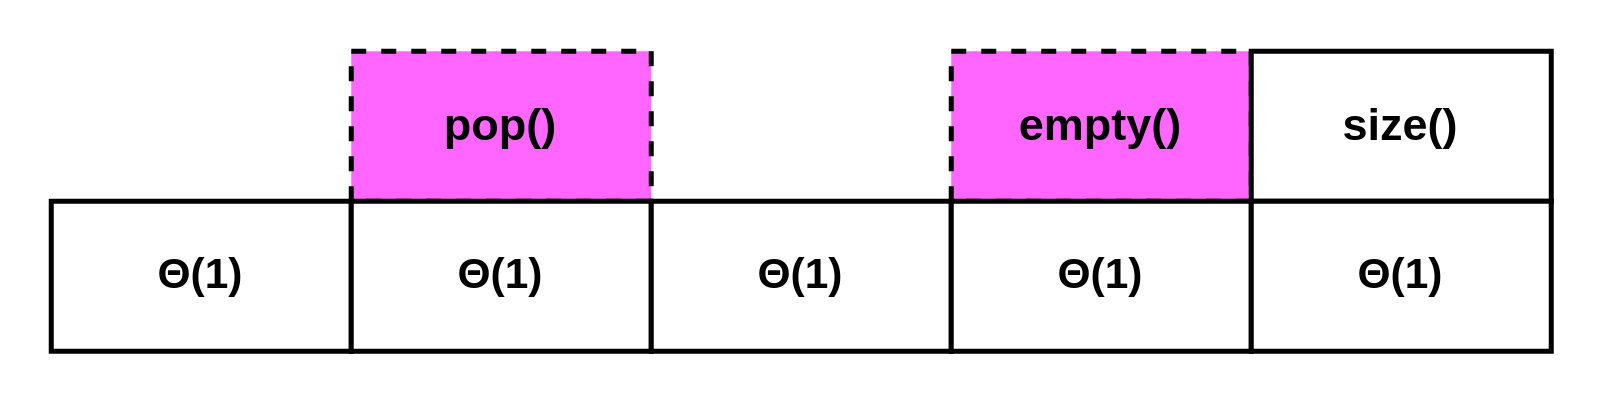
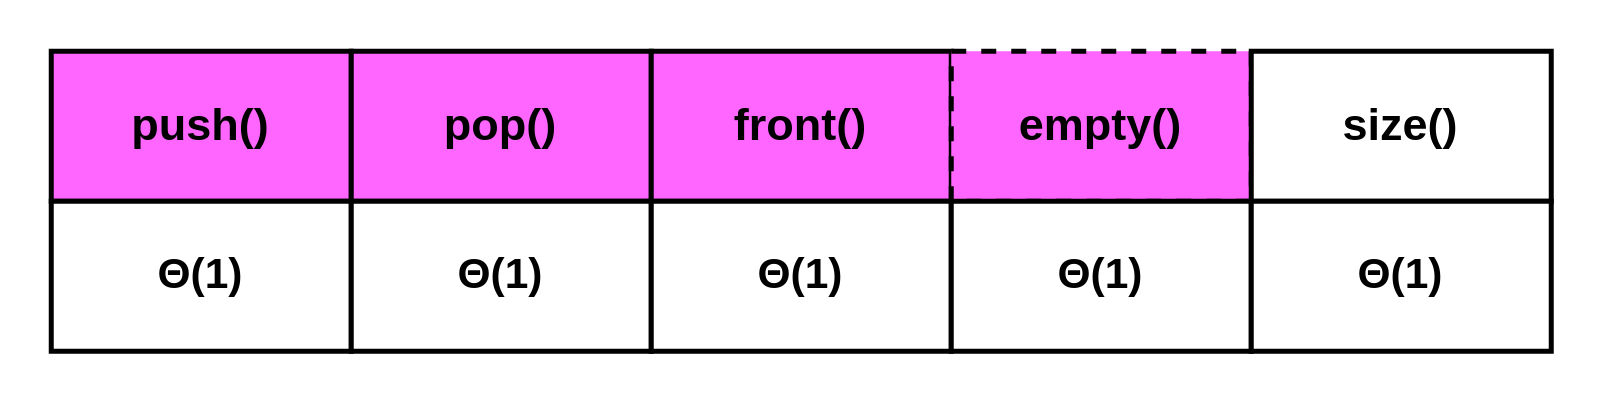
none -> (201, 126)
(501, 126) -> (501, 126)
none -> (801, 126)
